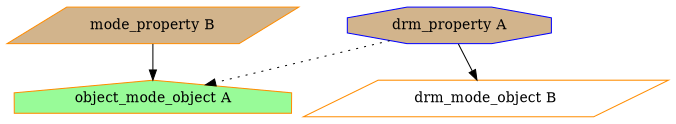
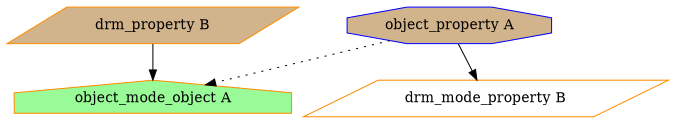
(153, 25) -> (153, 25)
(449, 25) -> (449, 25)
(486, 98) -> (486, 98)
